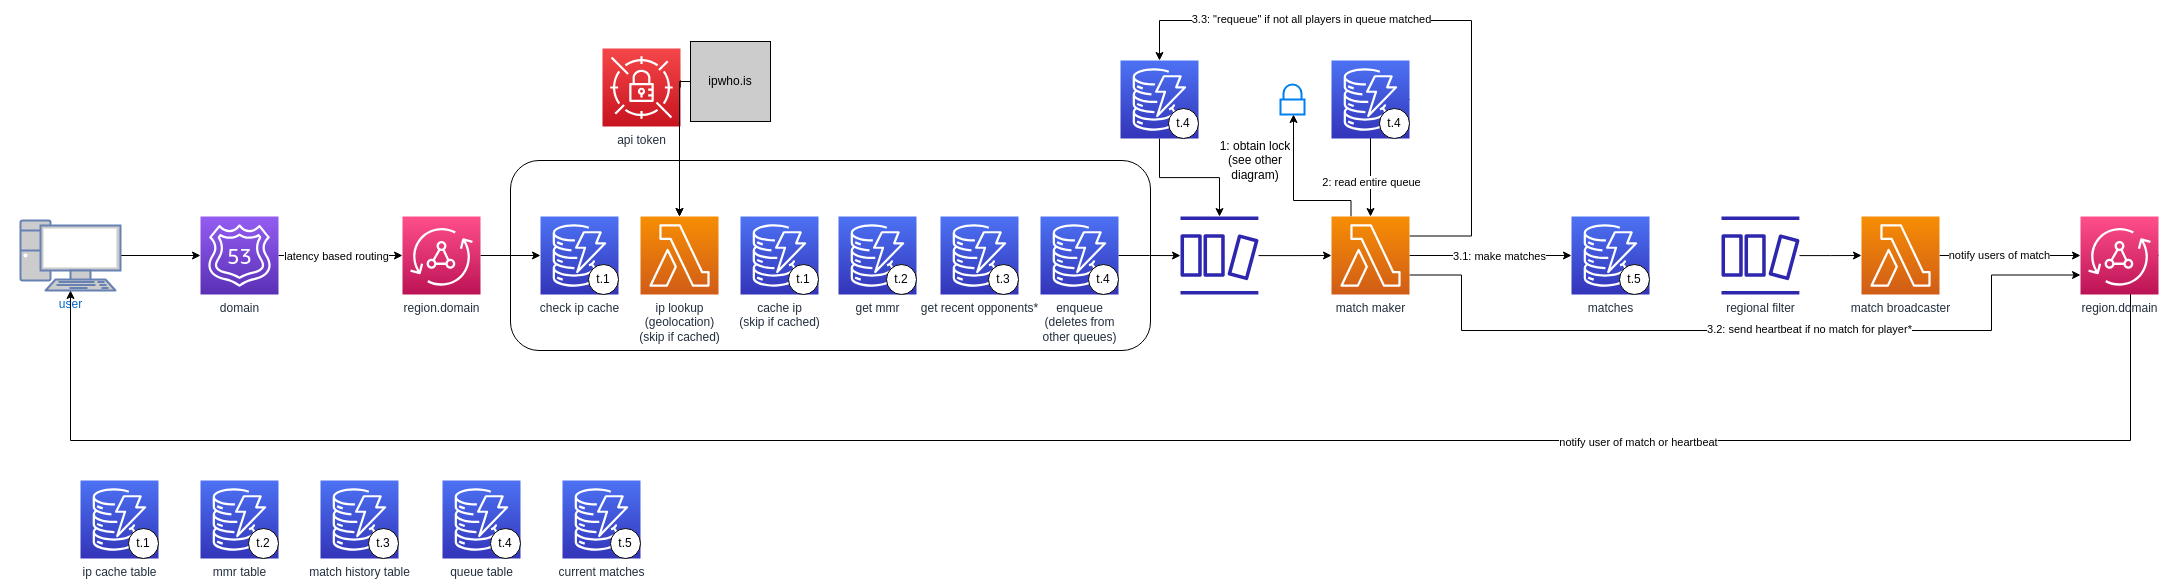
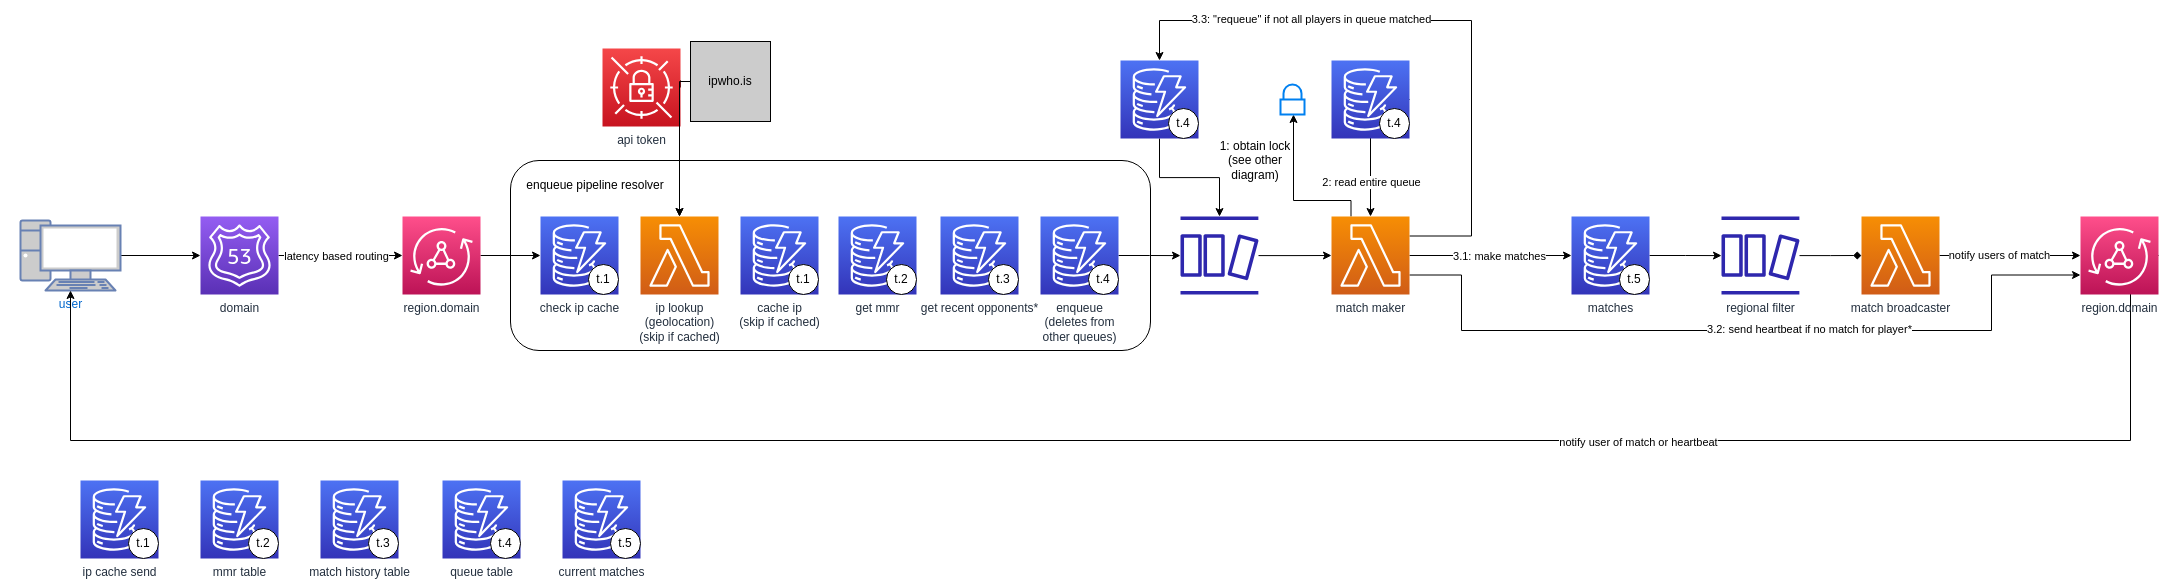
none -> (596, 186)
none -> (1682, 256)
(1853, 256) -> (1852, 256)
(120, 573) -> (120, 573)
